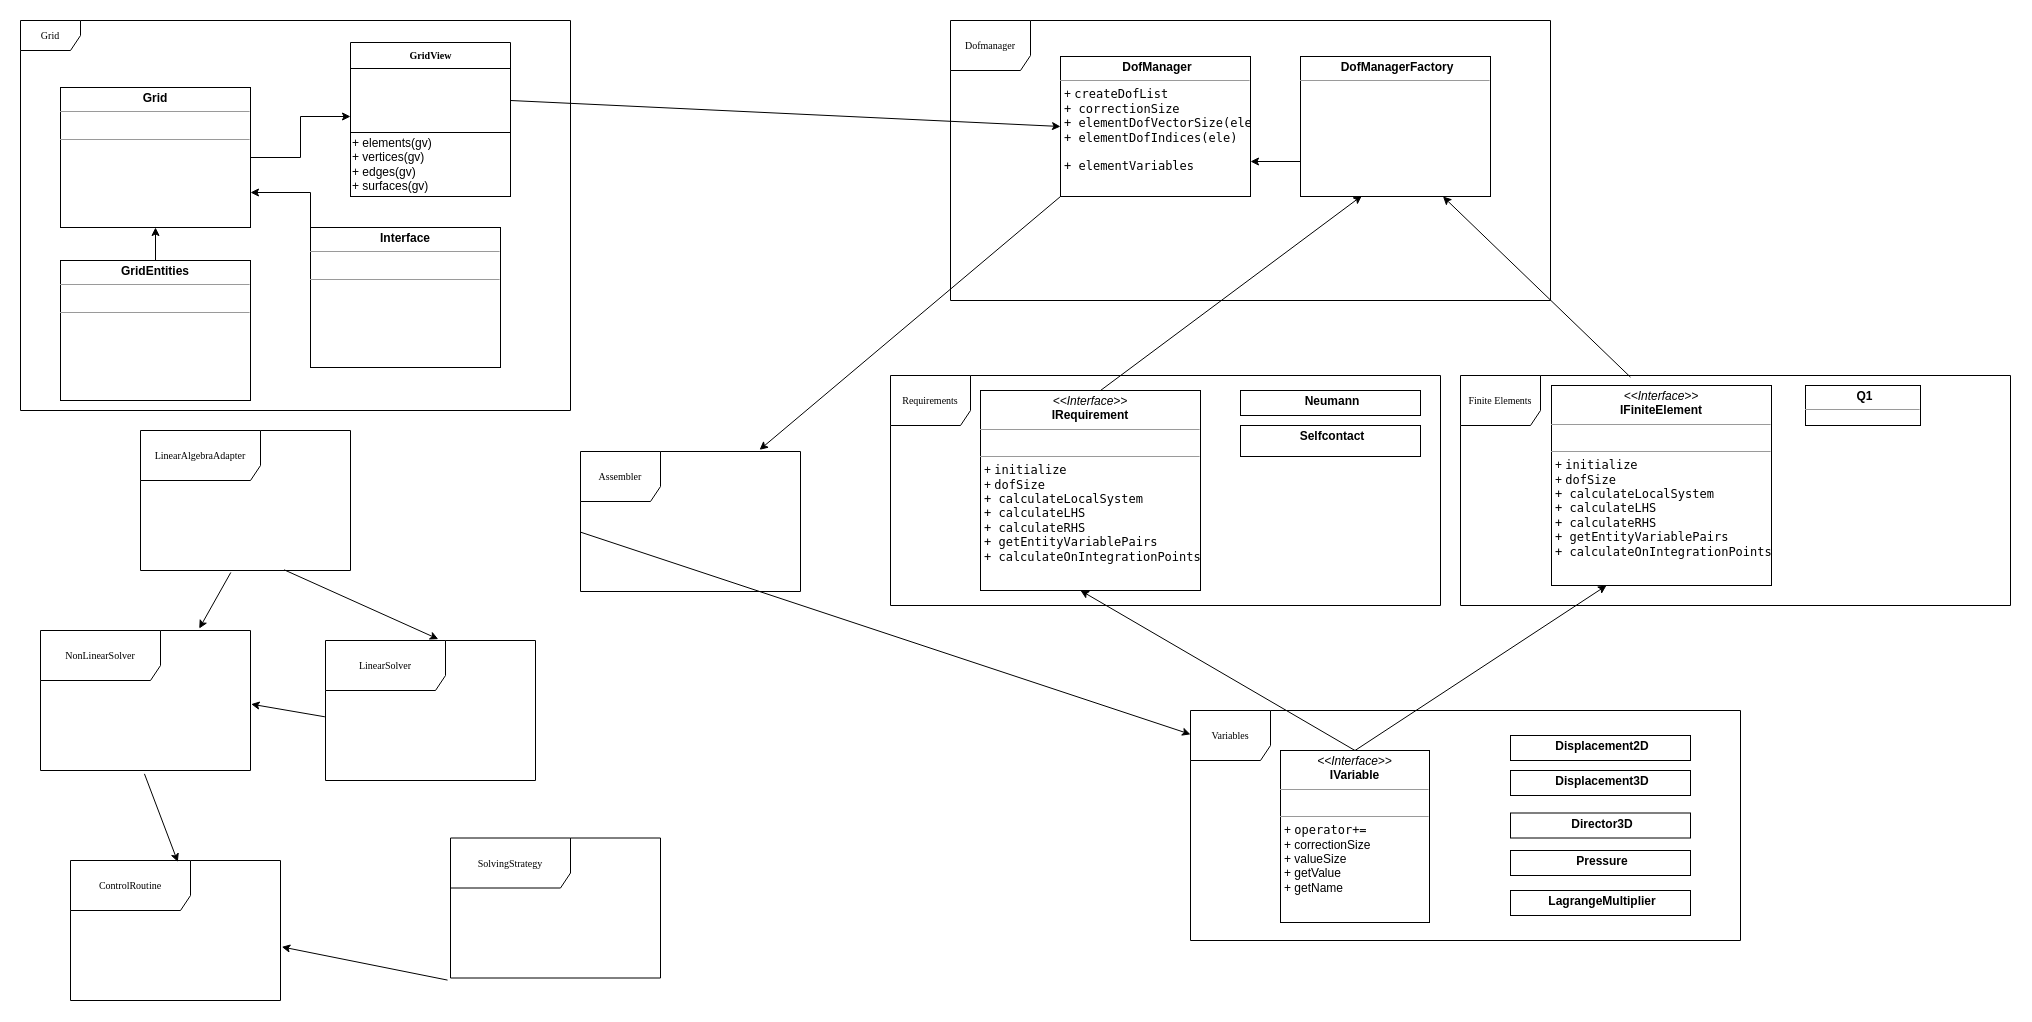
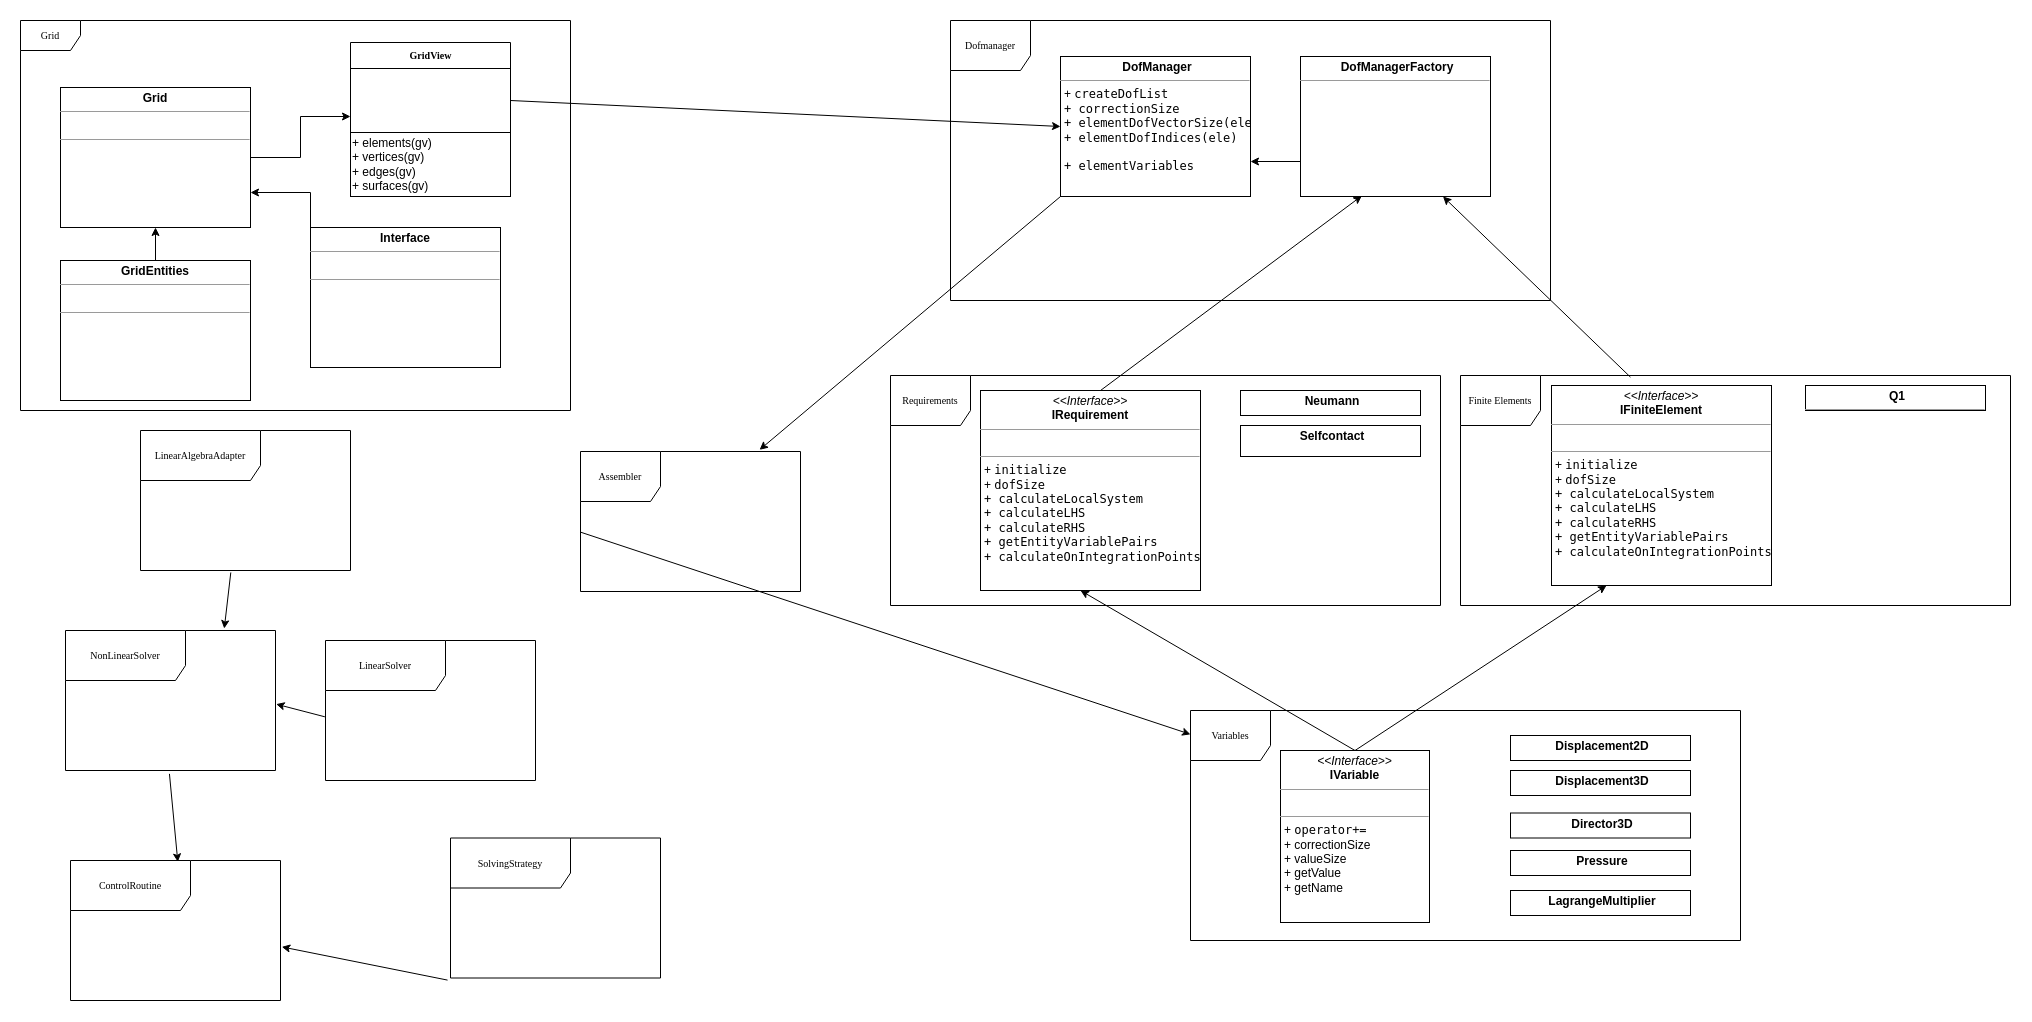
(1863, 406) -> (1896, 398)
(360, 604) -> none
(146, 701) -> (171, 701)
